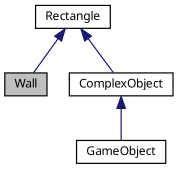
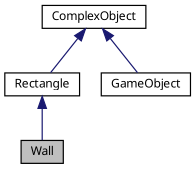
(101, 56) -> (64, 56)
